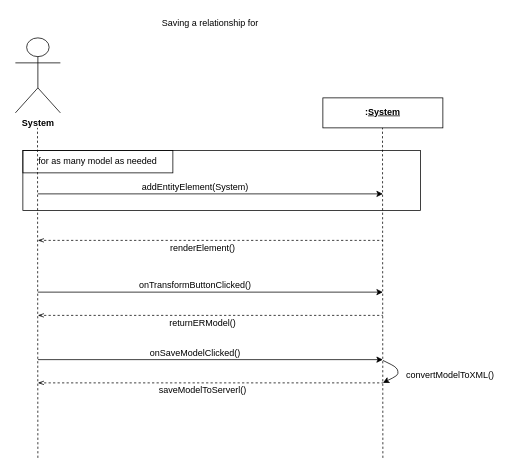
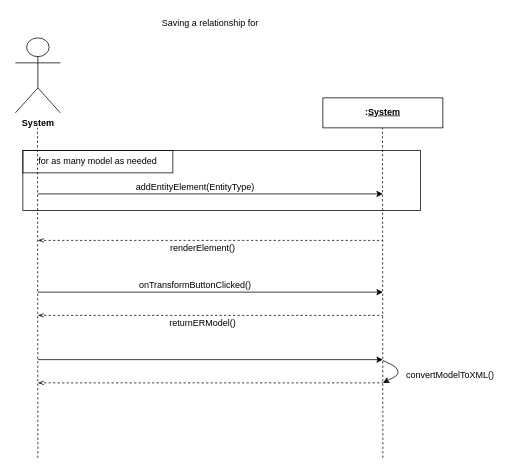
(195, 187) -> (195, 187)
(195, 353) -> none
(203, 390) -> none
